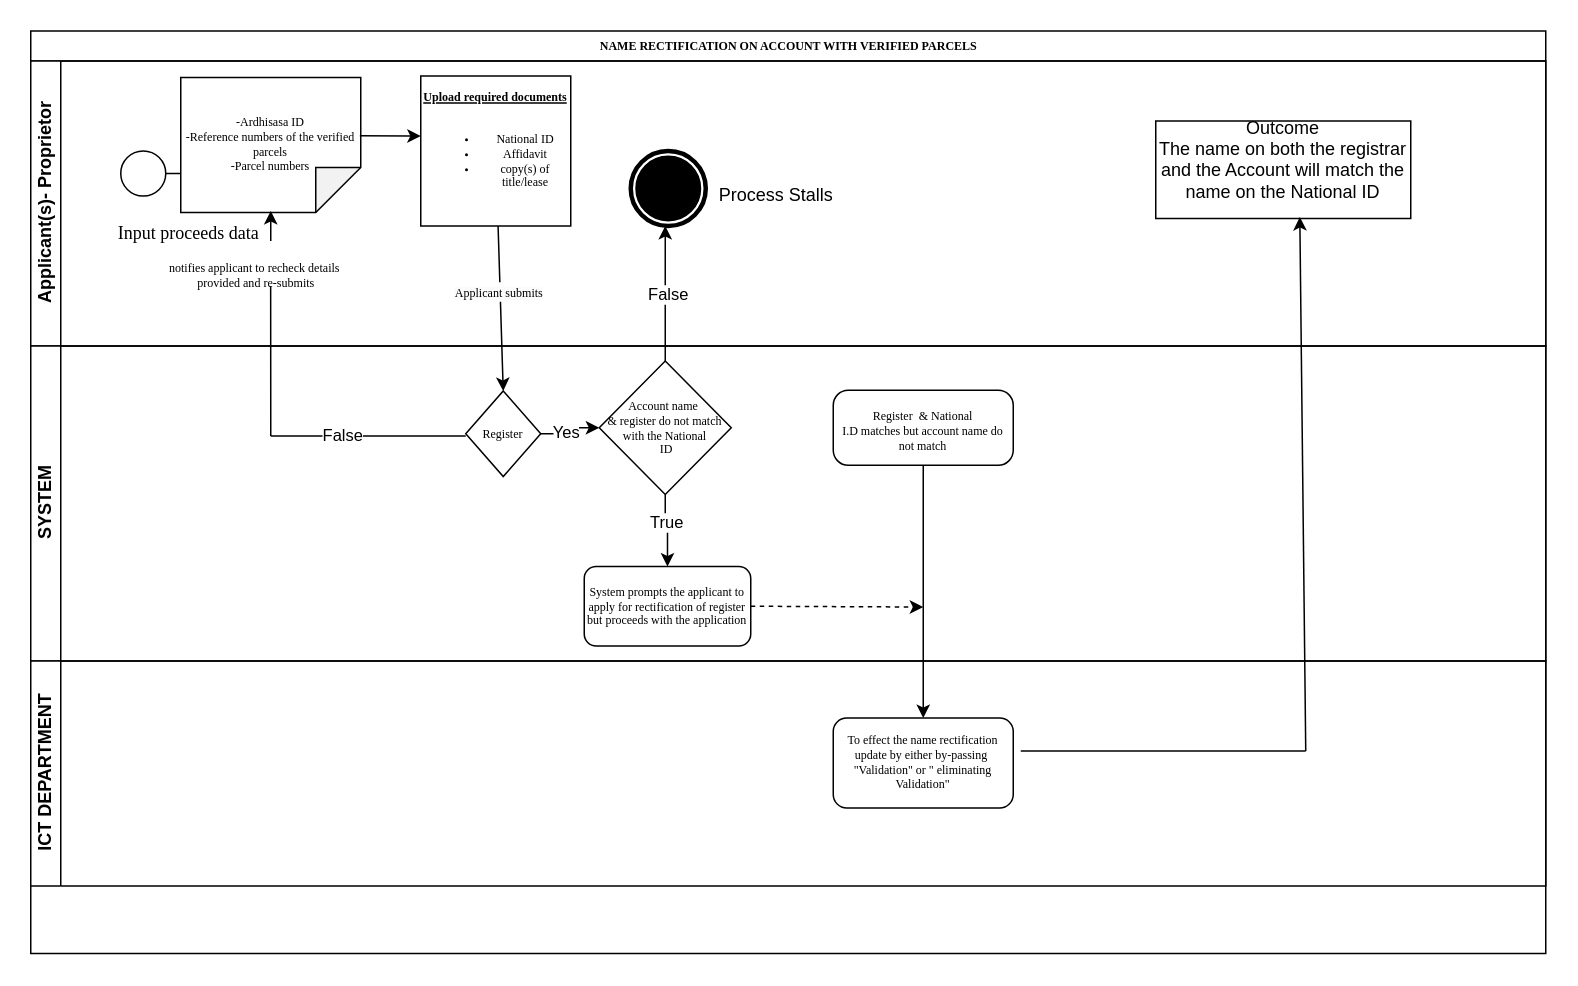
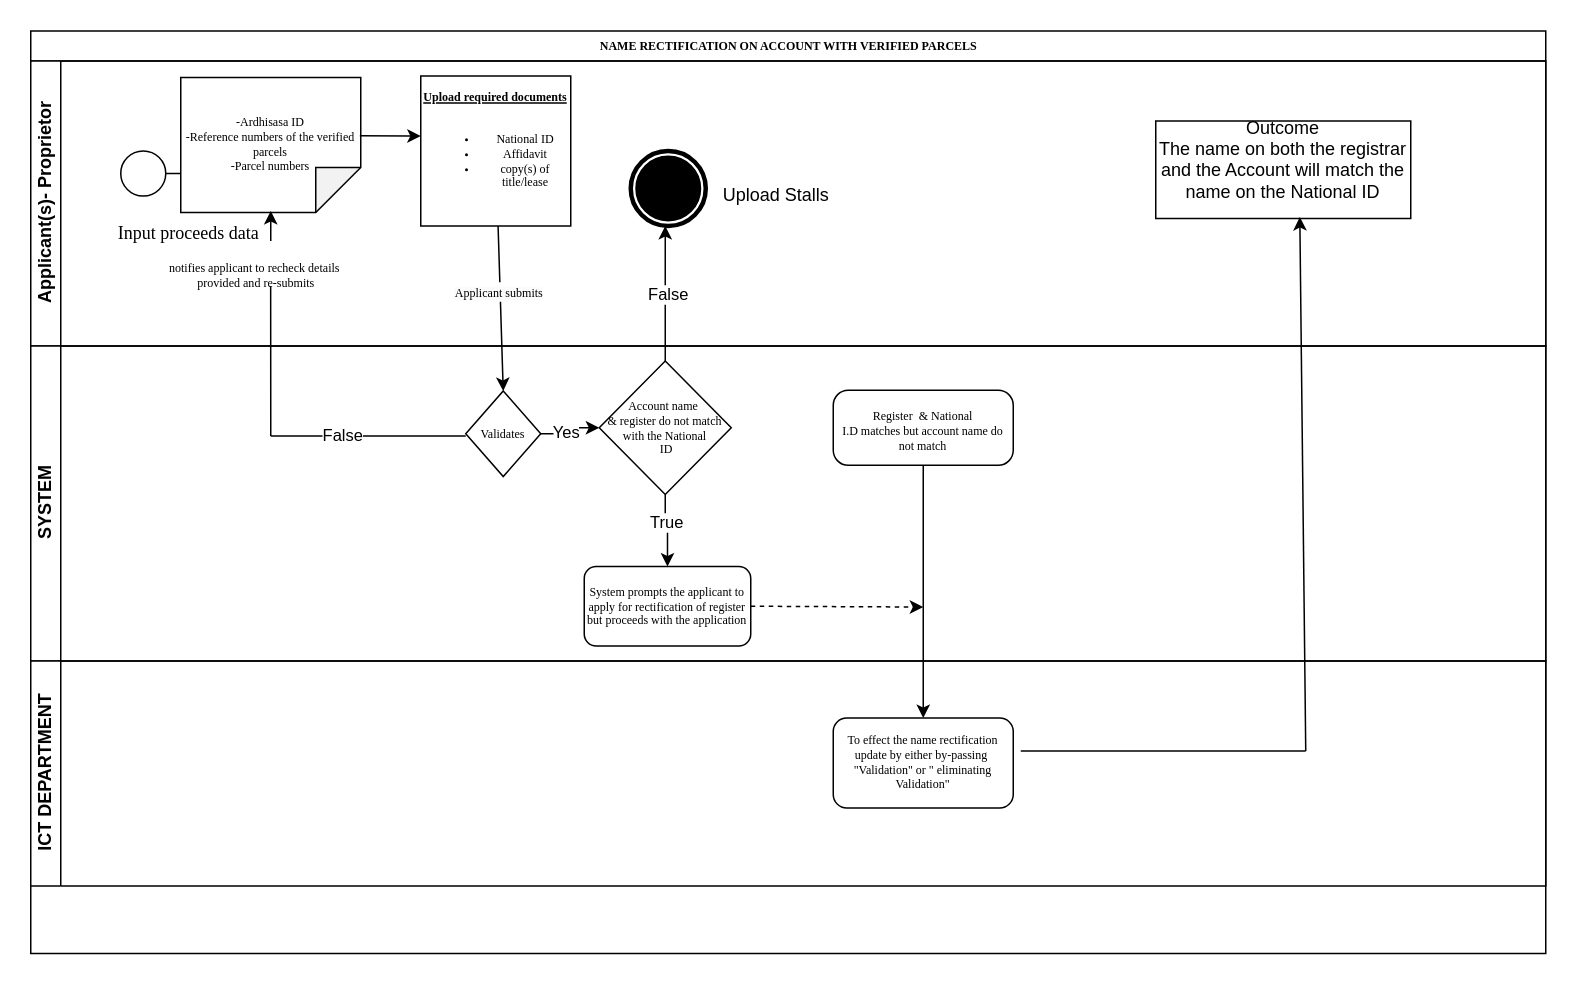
(774, 196) -> (774, 196)
(503, 434) -> (503, 434)
